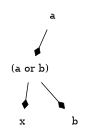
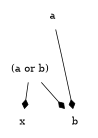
(43, 39) -> (64, 65)
